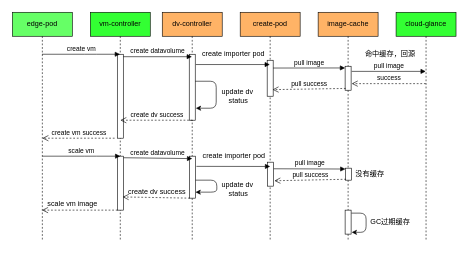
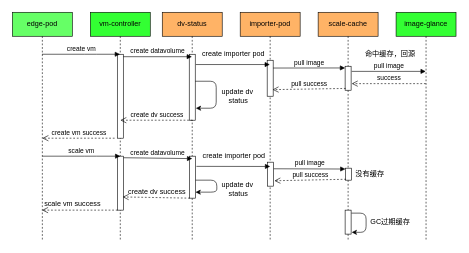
(192, 24) -> (192, 24)
(270, 24) -> (270, 24)
(348, 24) -> (348, 24)
(426, 24) -> (426, 24)
(73, 204) -> (73, 204)
